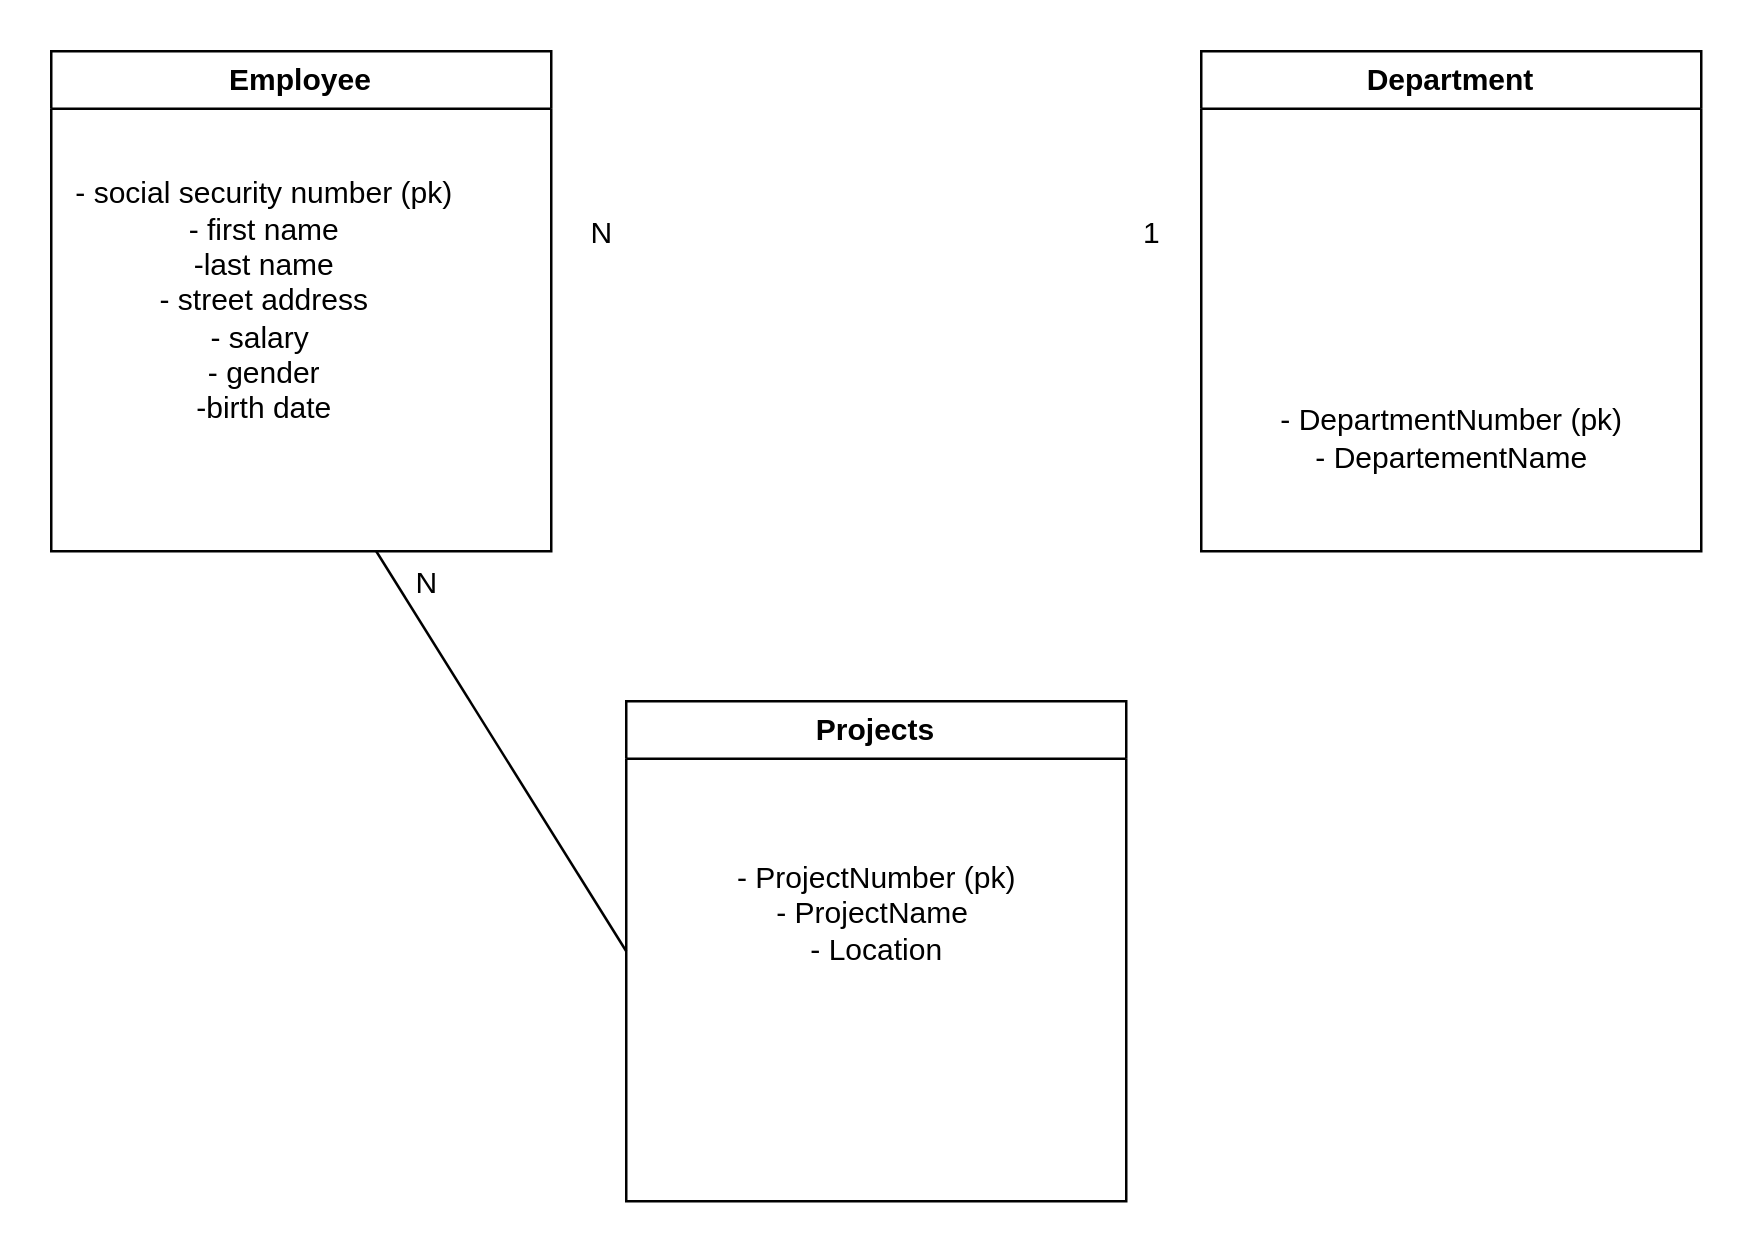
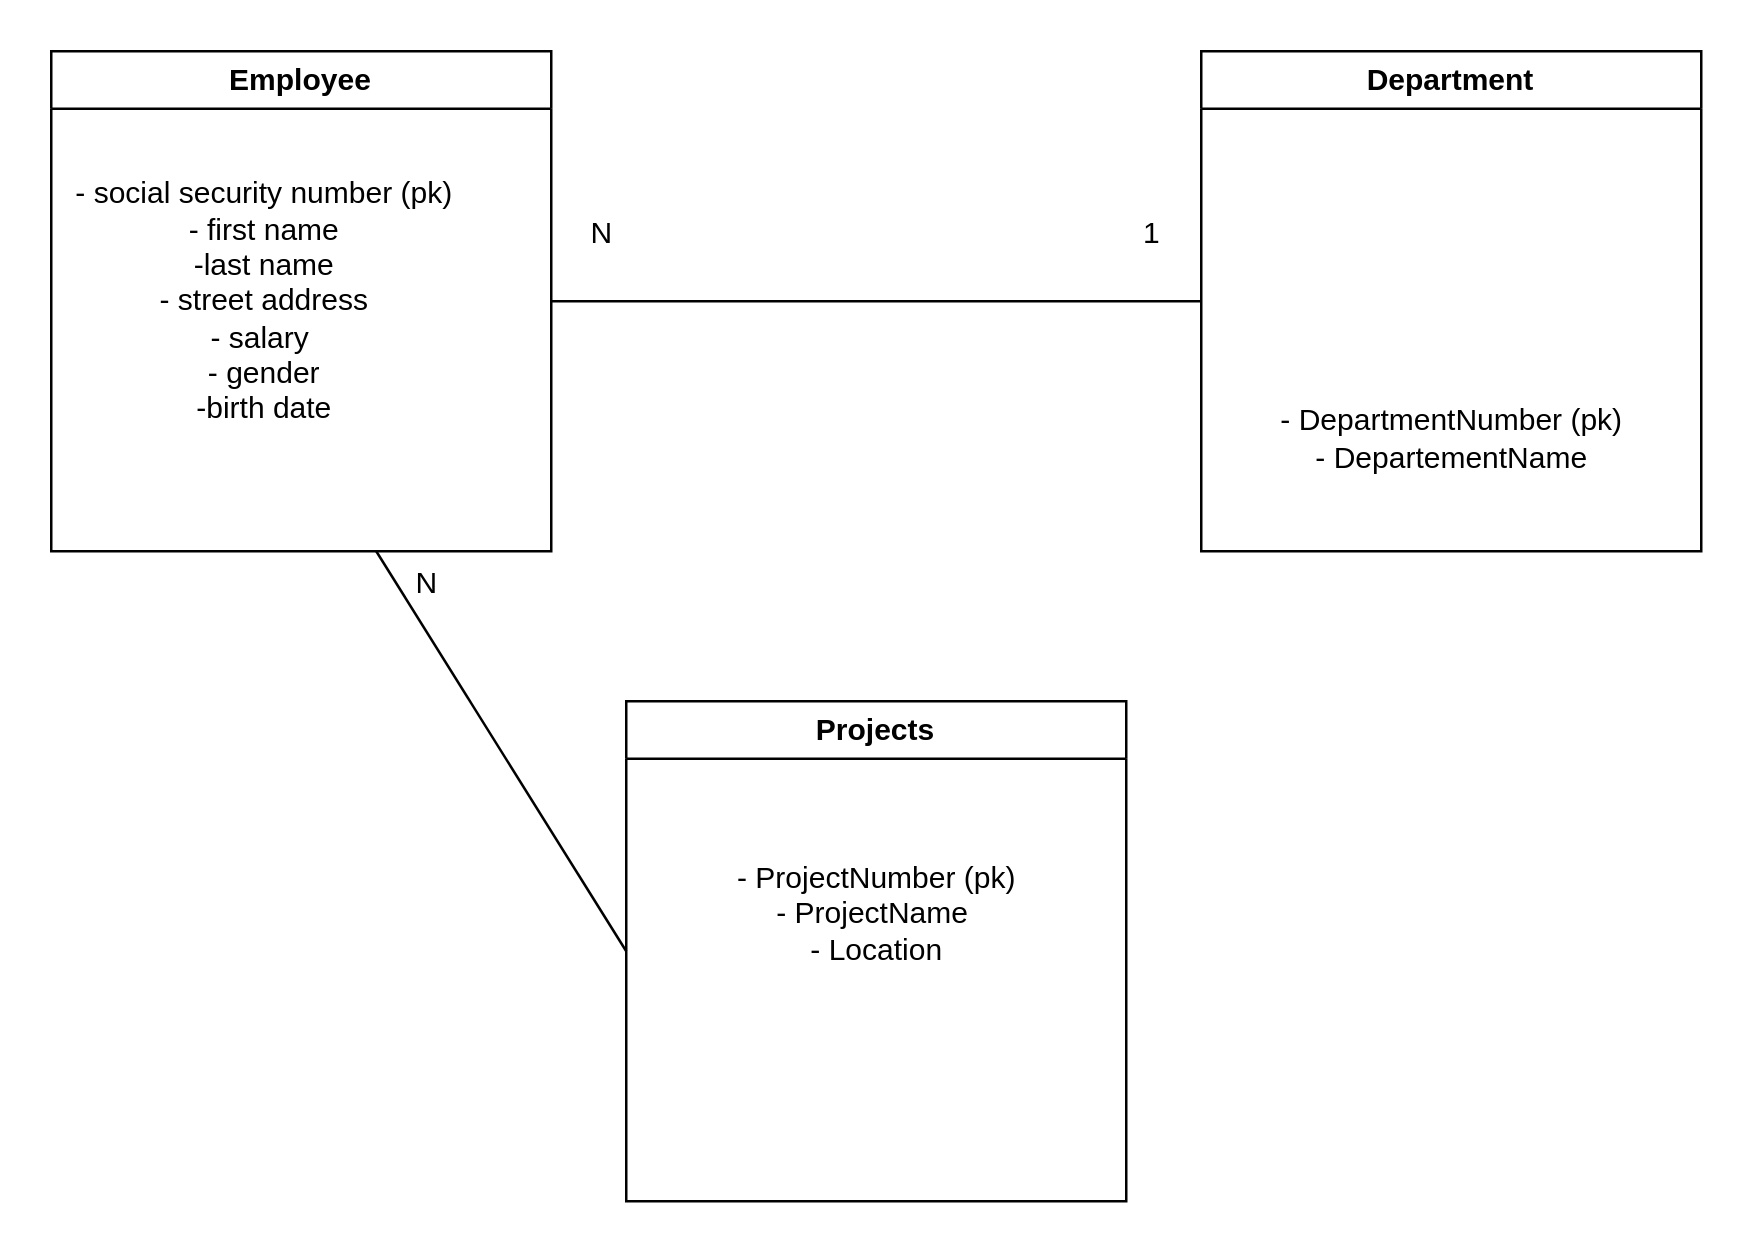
none -> (876, 301)
